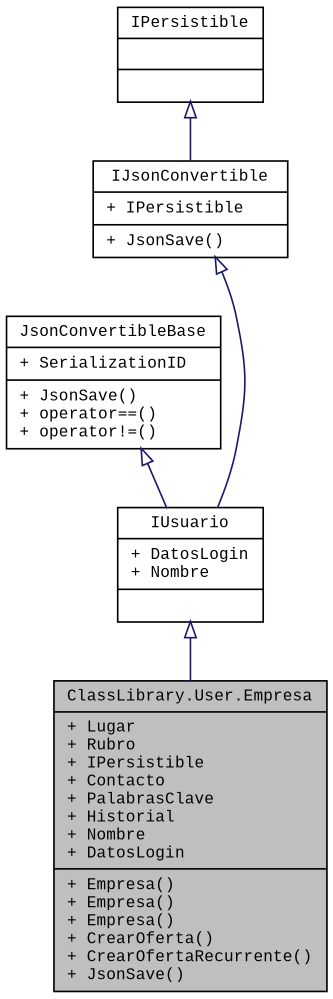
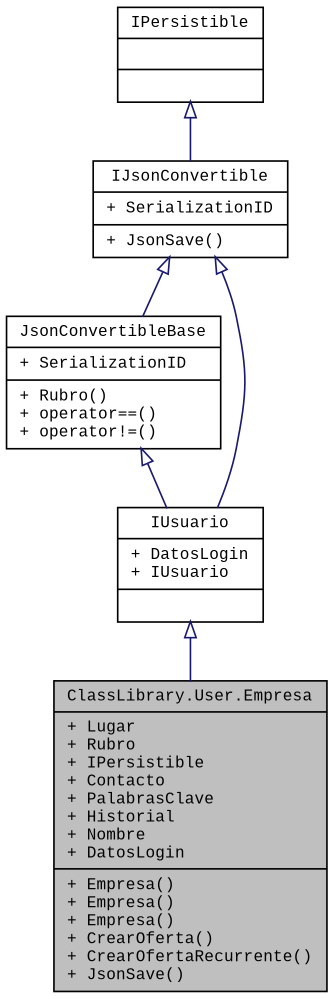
(176, 208) -> (190, 208)
none -> (153, 295)
(79, 396) -> (65, 396)
(171, 572) -> (181, 572)
